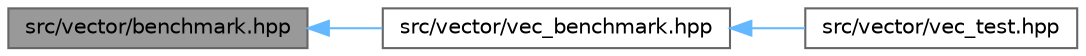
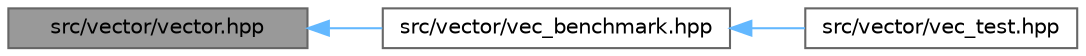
(158, 28) -> (158, 28)
